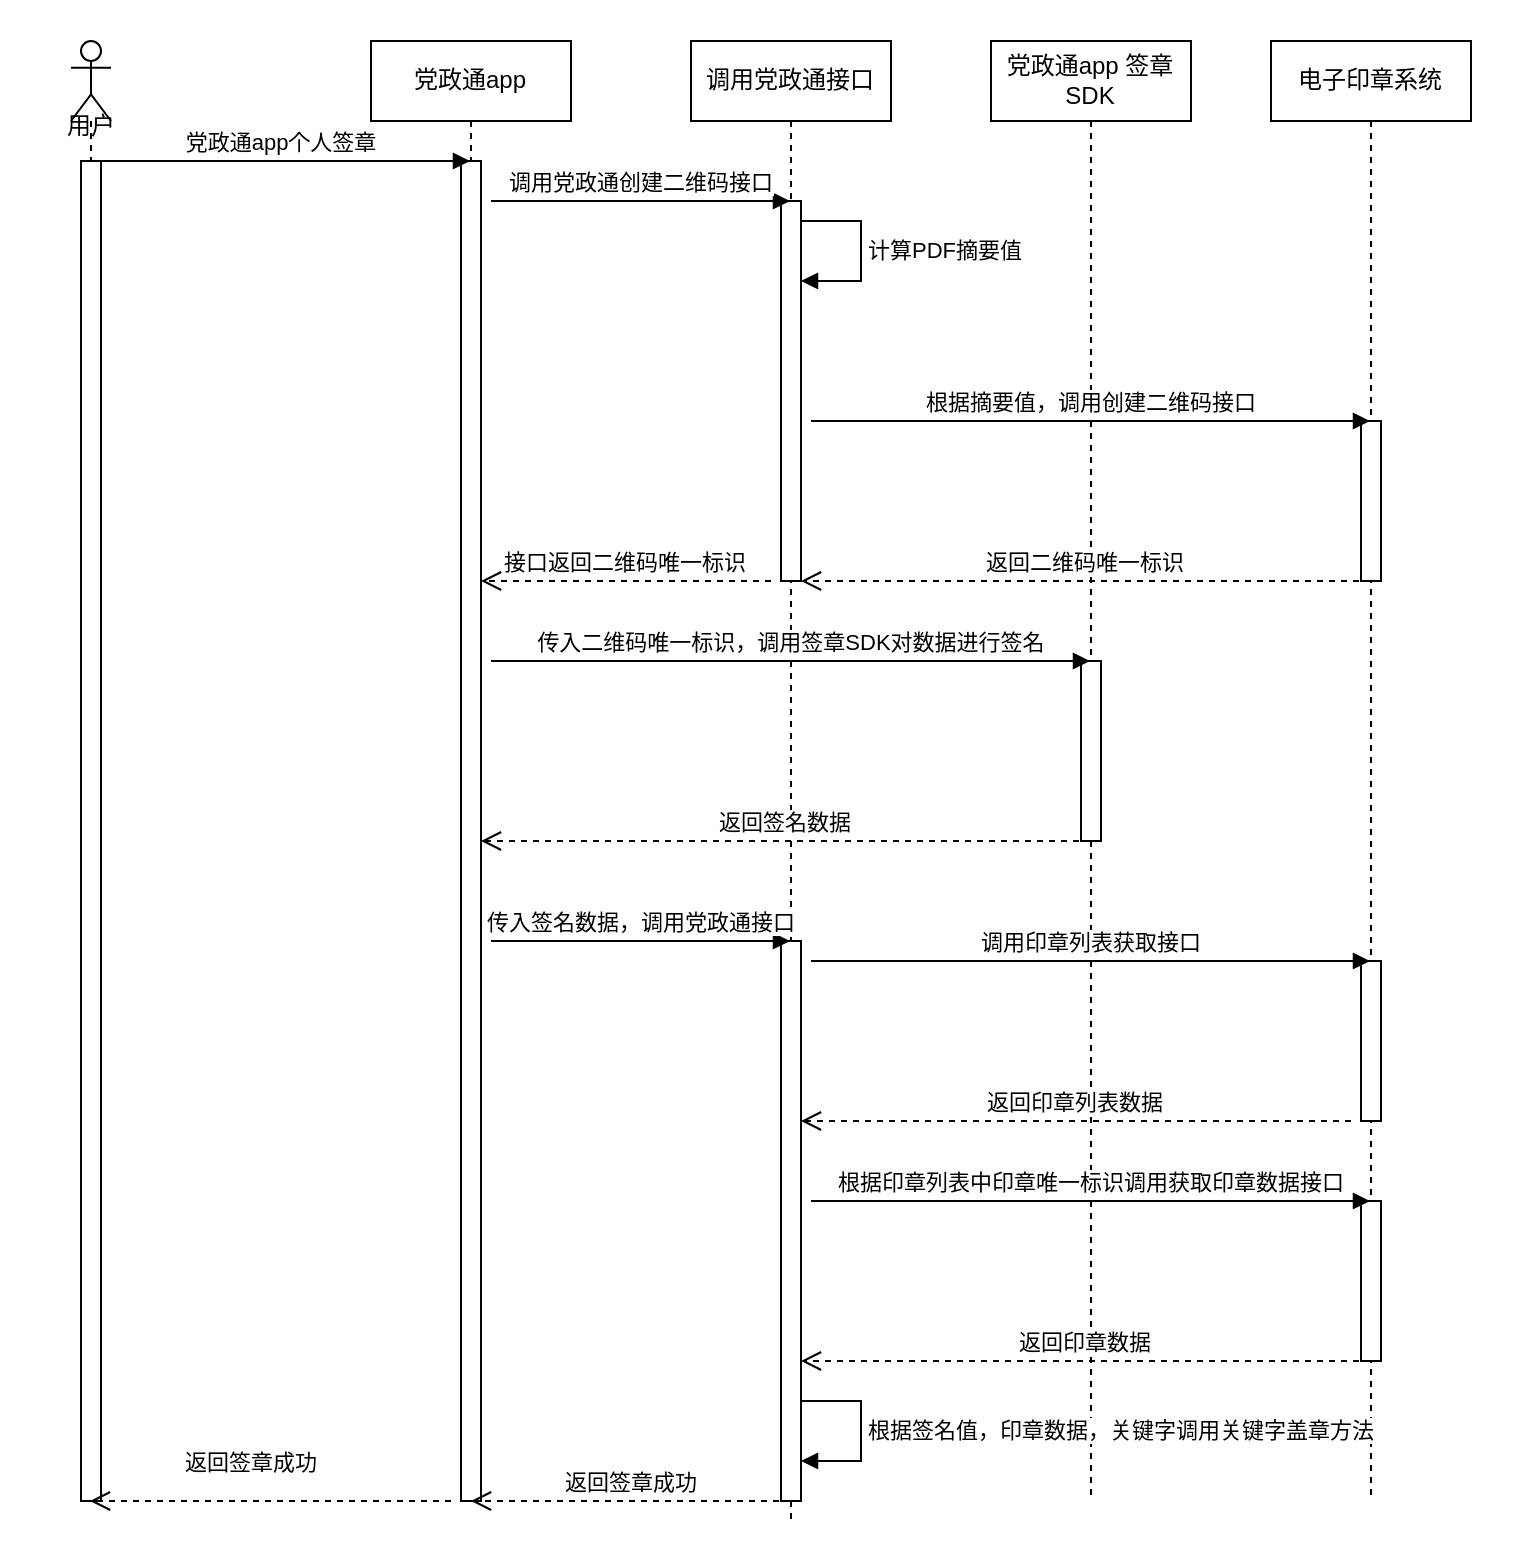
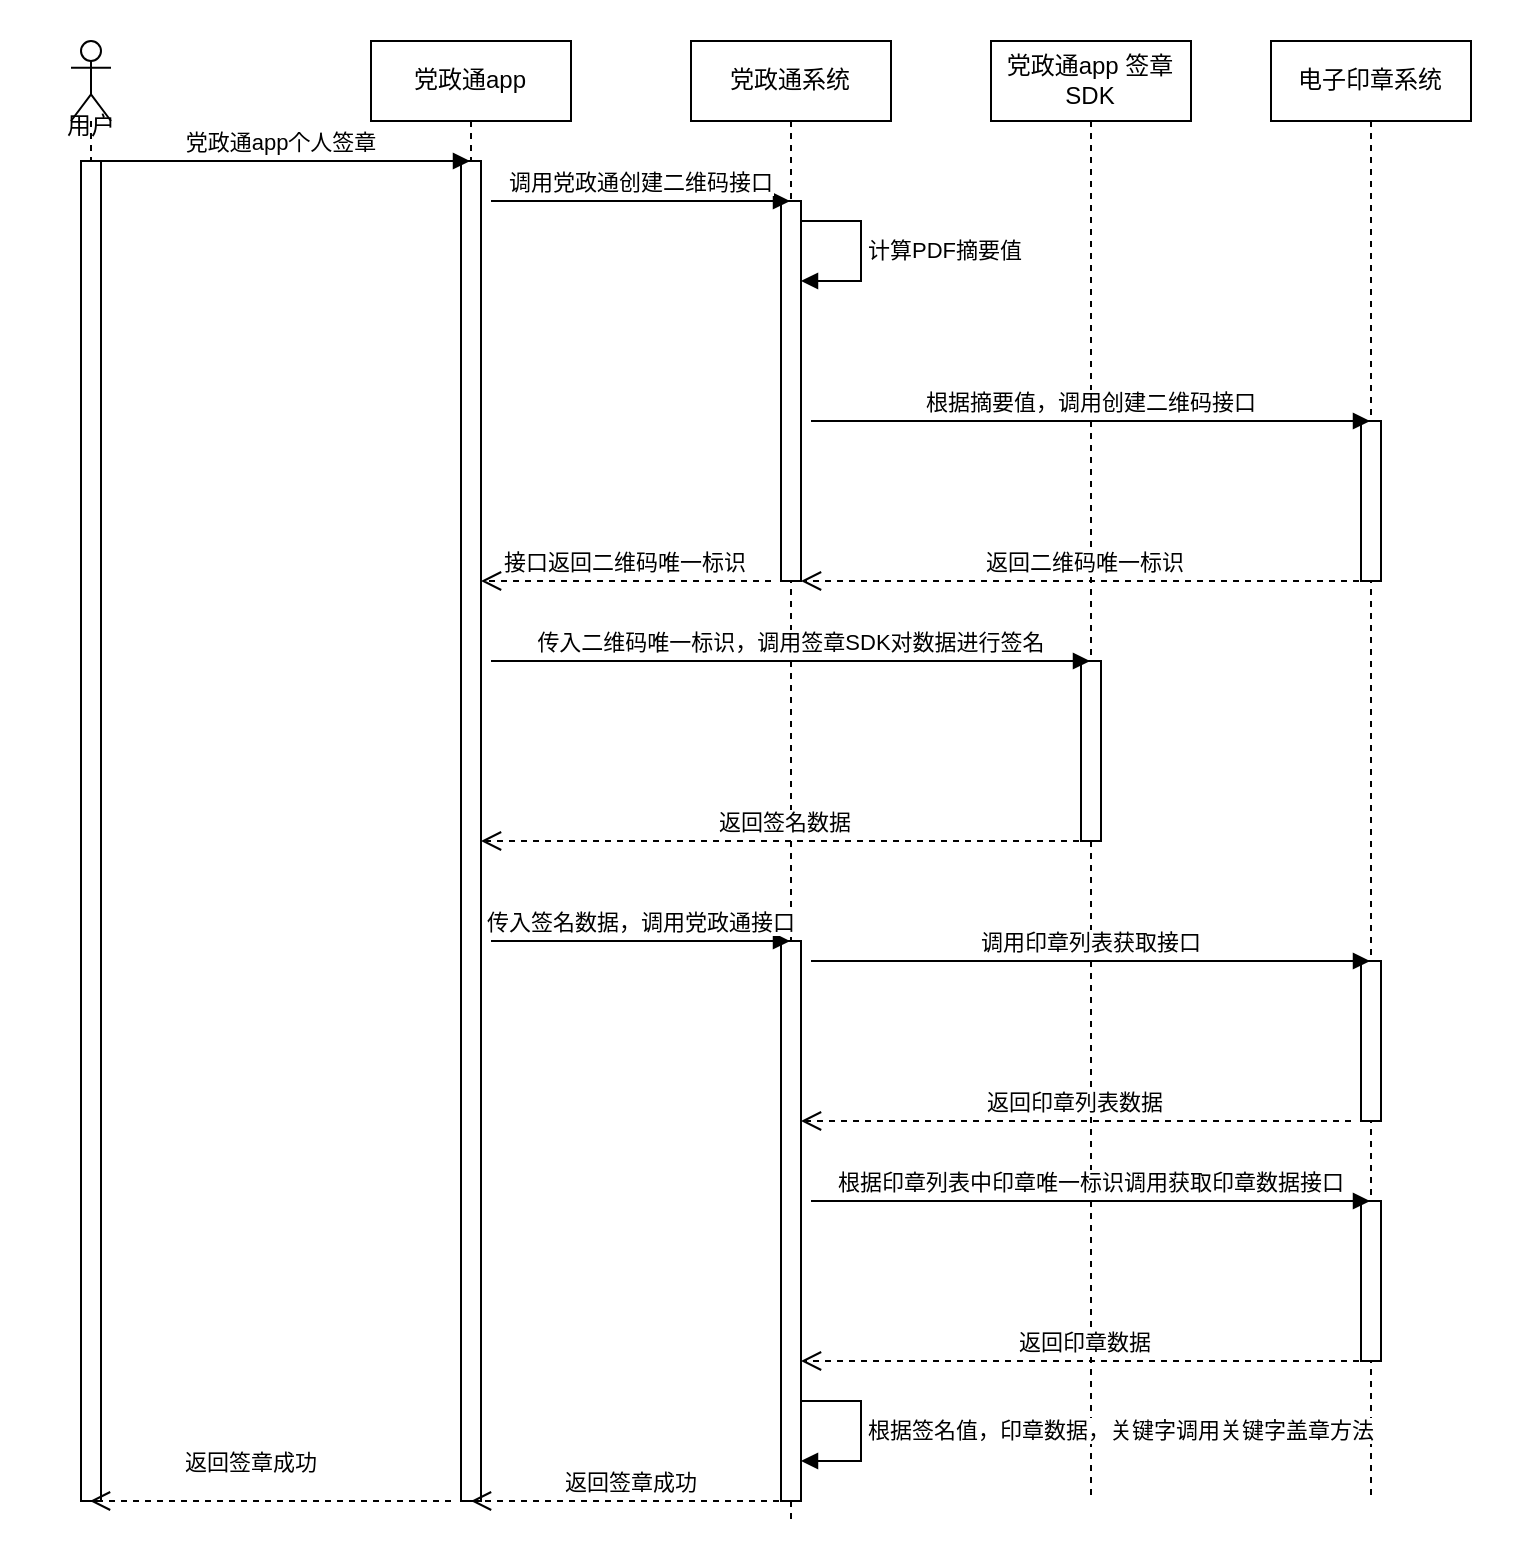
(791, 81) -> (791, 81)
